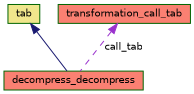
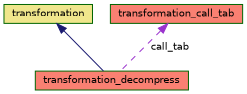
(24, 14) -> (48, 14)
(74, 81) -> (112, 81)
